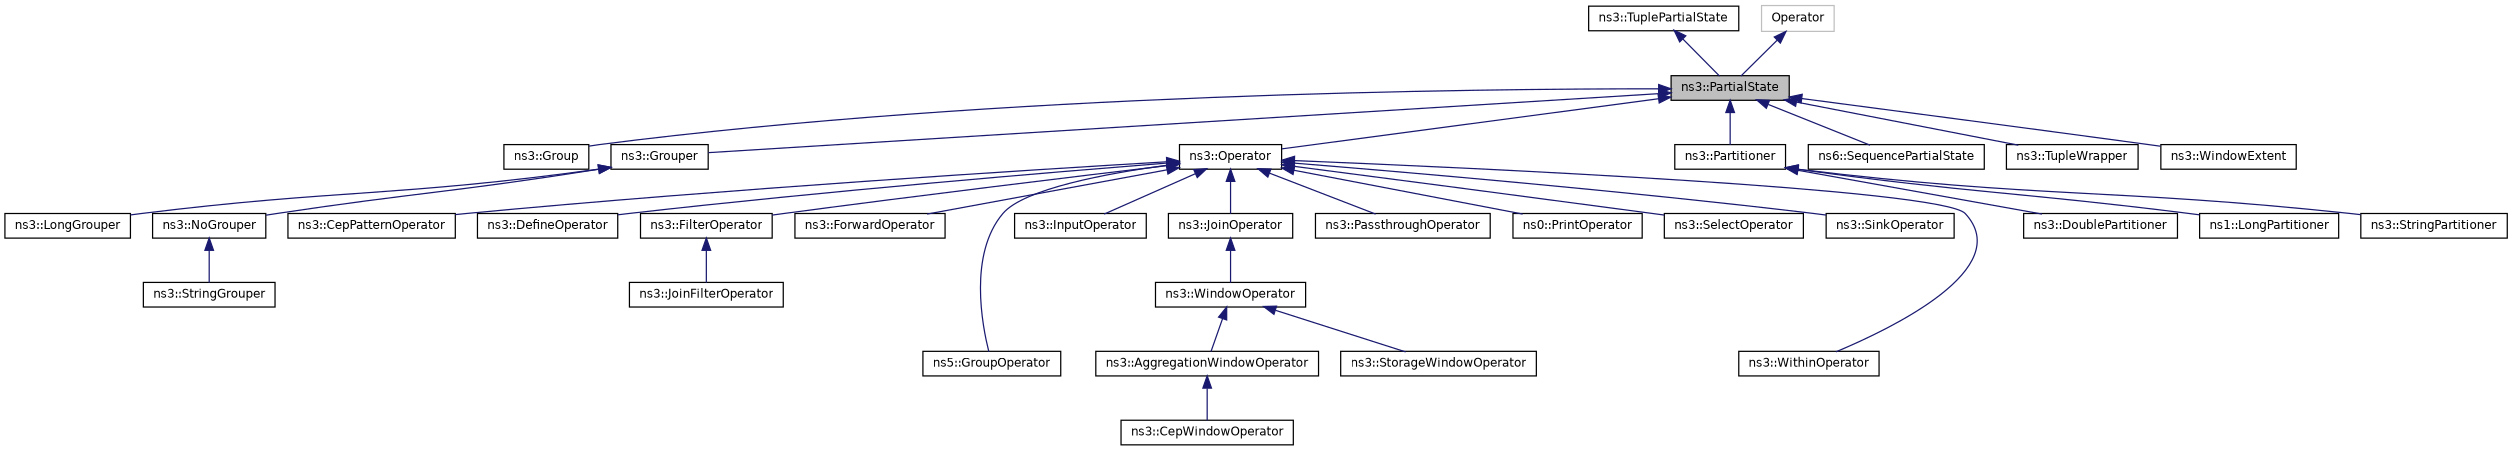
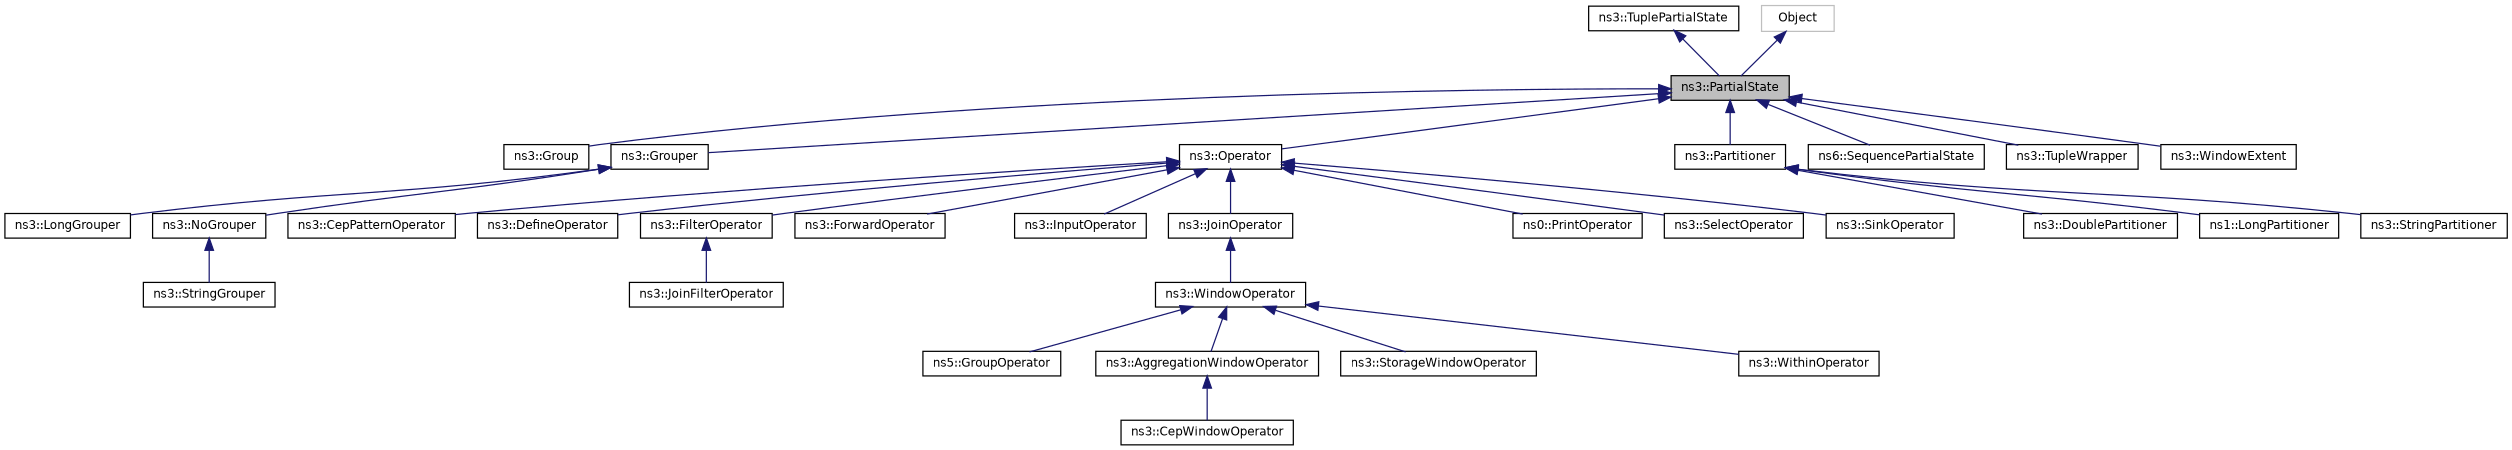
(1798, 18) -> (1798, 18)
(1739, 184) -> (1529, 330)
(1008, 209) -> (1105, 331)
(1403, 226) -> none
